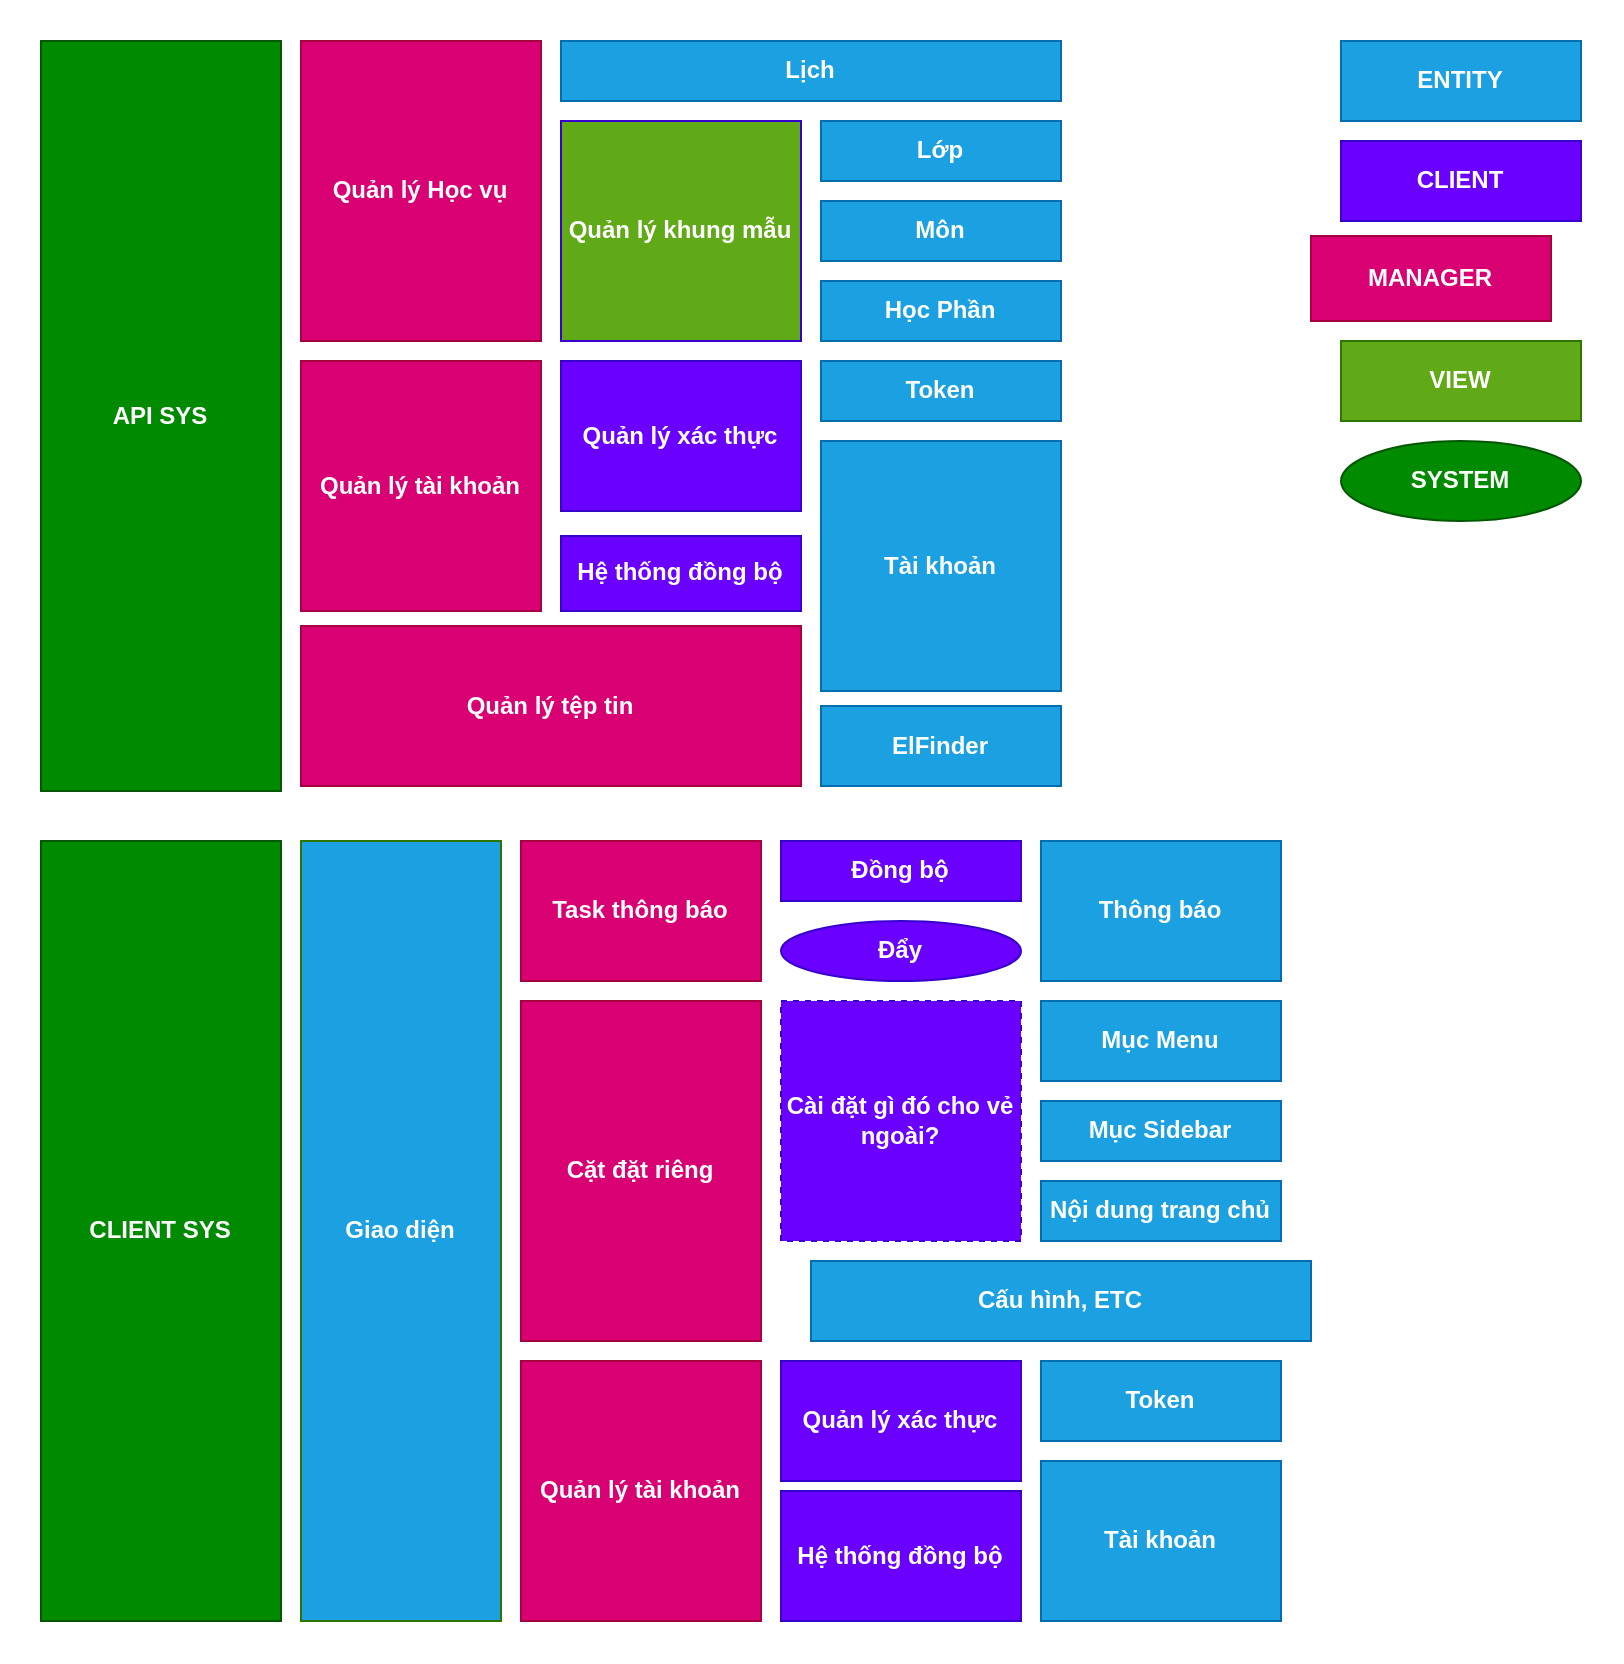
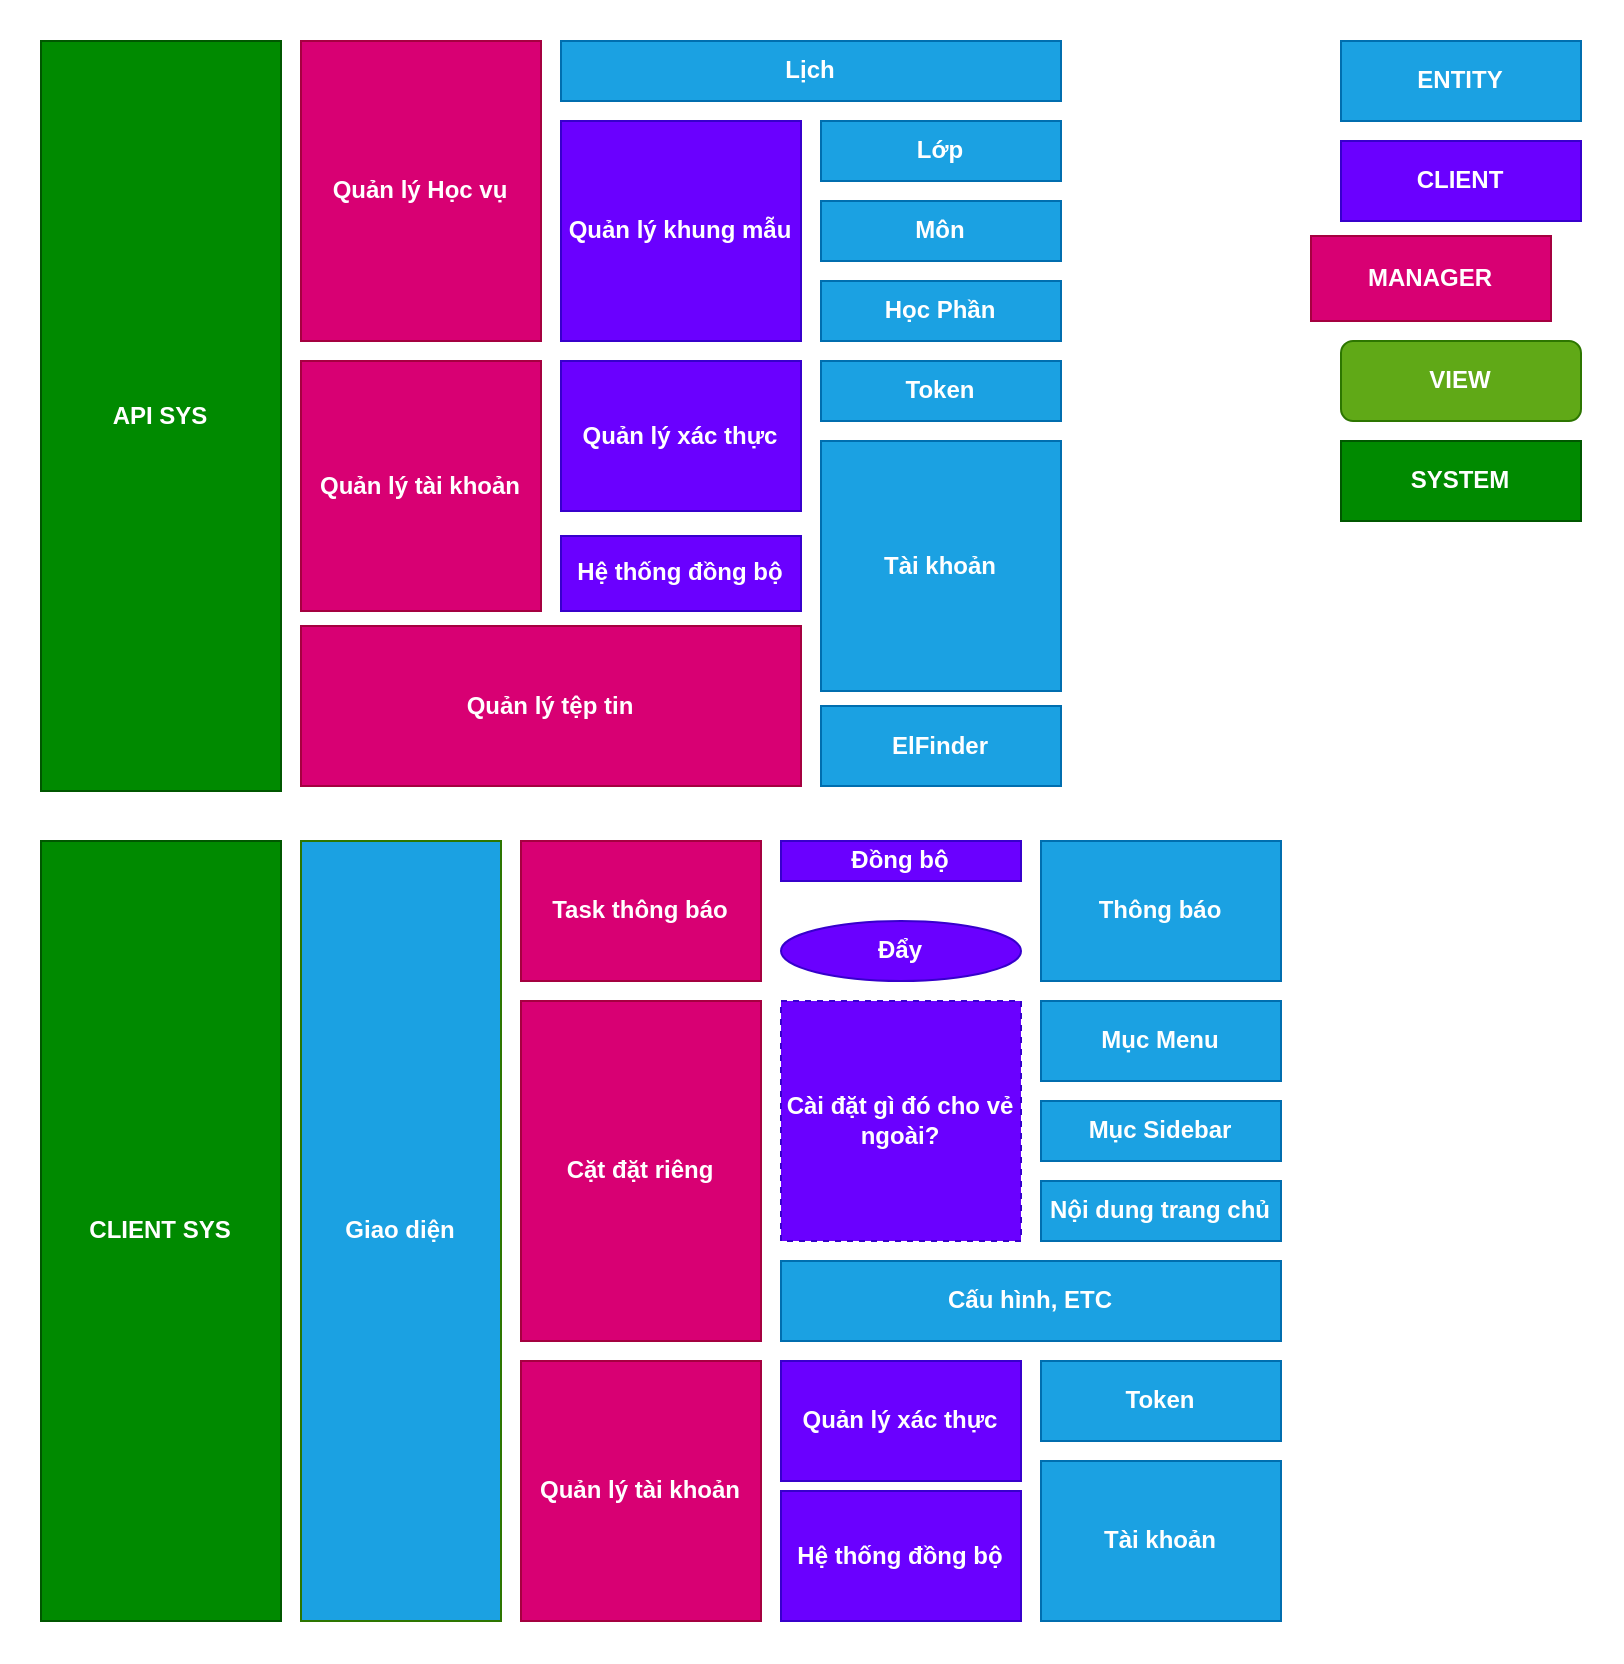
(681, 231) -> (681, 231)
(1461, 381) -> (1461, 381)
(1461, 481) -> (1461, 481)
(901, 871) -> (901, 861)
(1061, 1301) -> (1031, 1301)
